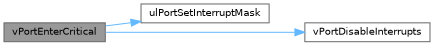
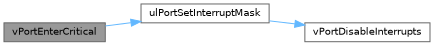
(200, 32) -> (282, 22)
